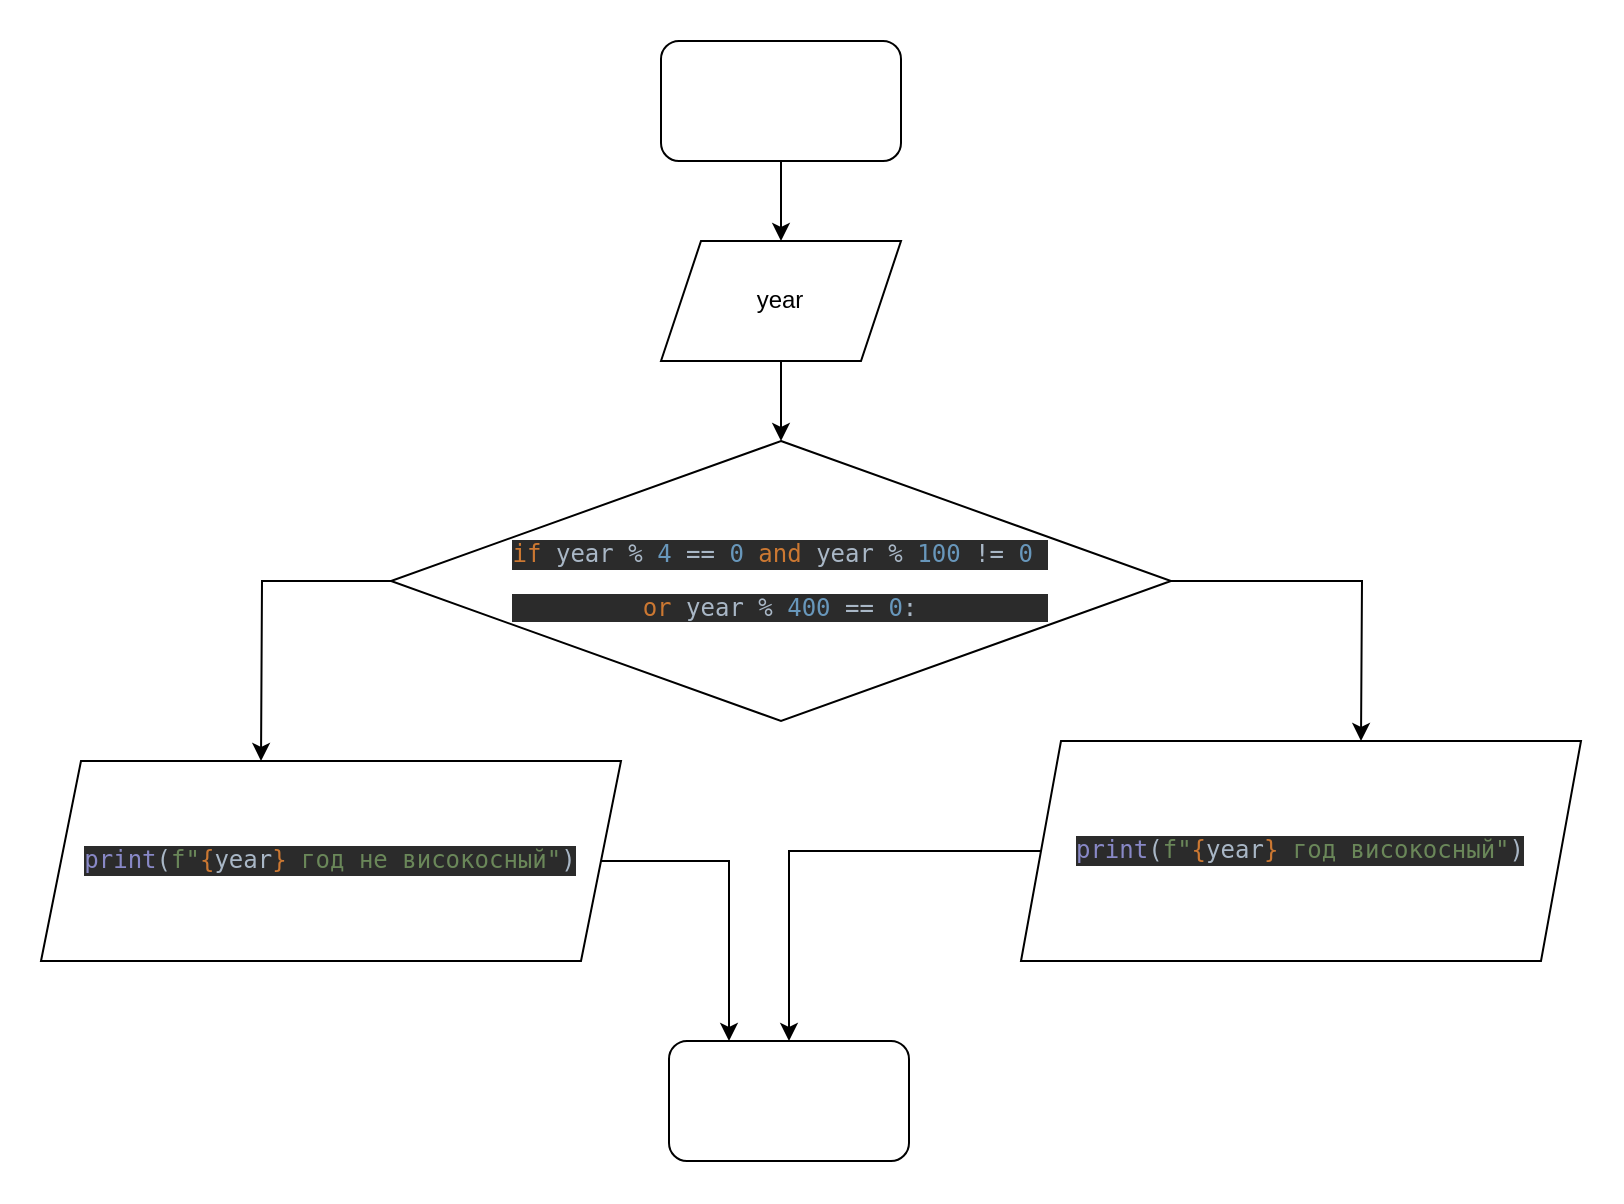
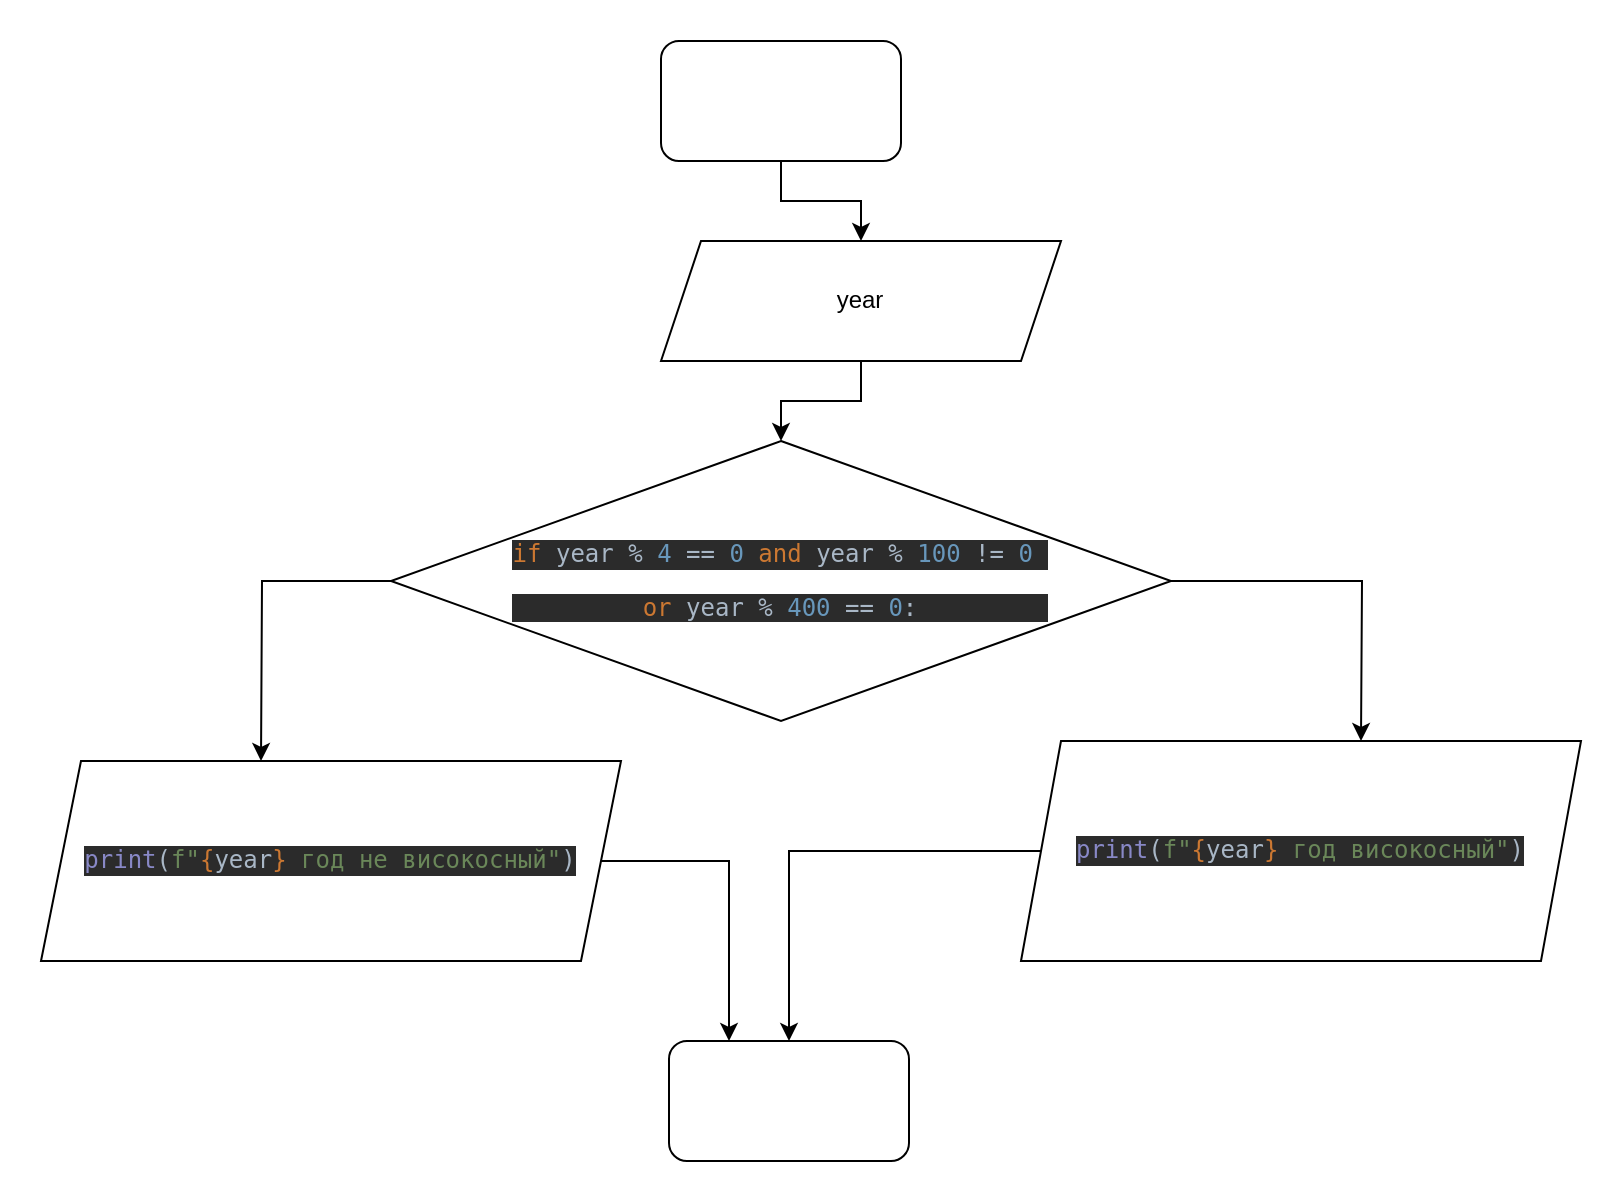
(781, 301) -> (861, 301)
